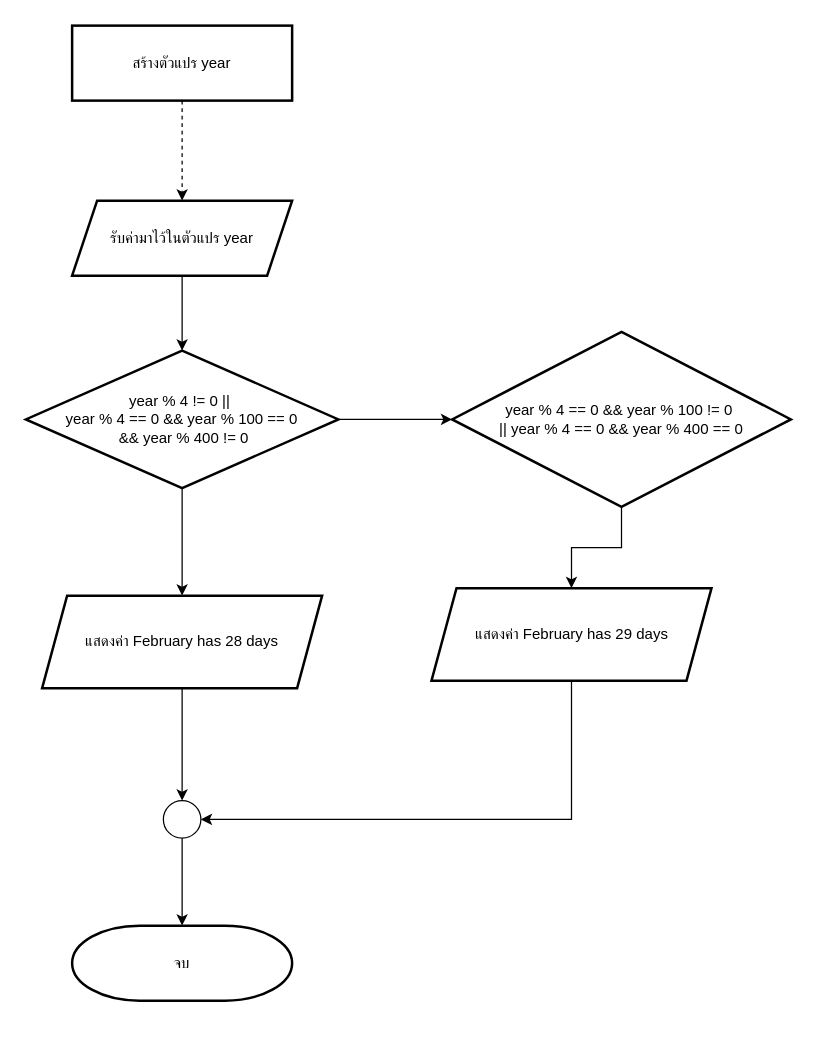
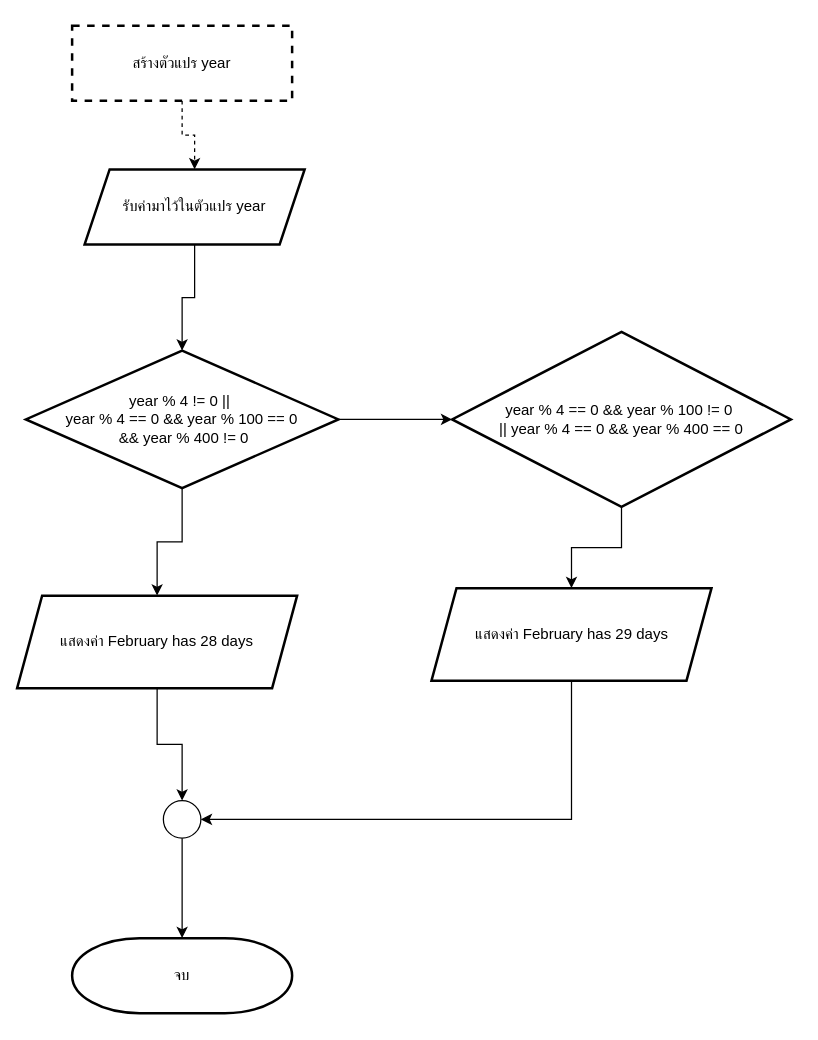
(182, 63) -> (182, 63)
(182, 238) -> (194, 207)
(182, 642) -> (157, 642)
(182, 963) -> (182, 976)
